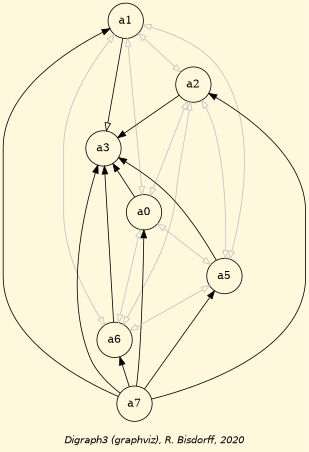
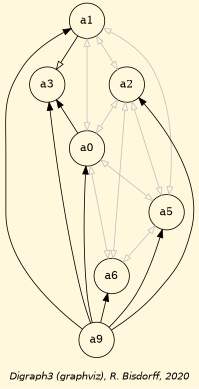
(152, 114) -> none
(64, 178) -> none
(180, 207) -> none
(109, 248) -> none
(134, 404) -> (97, 340)
